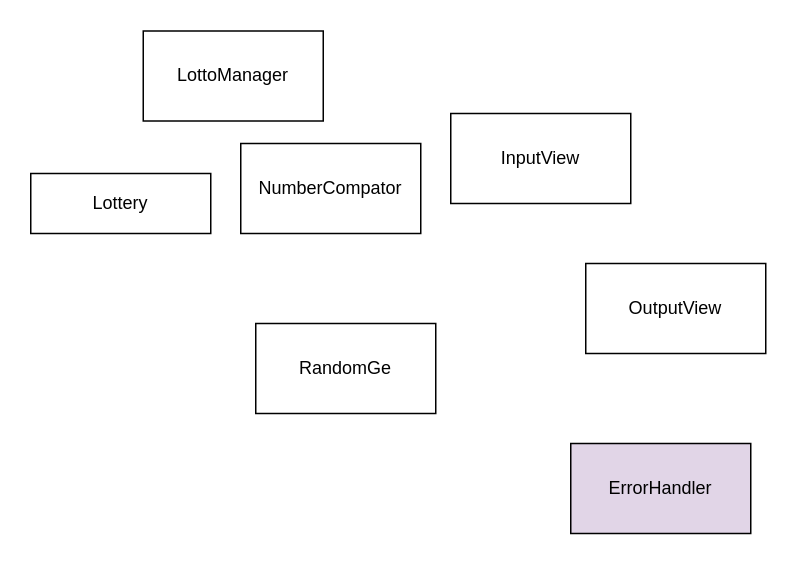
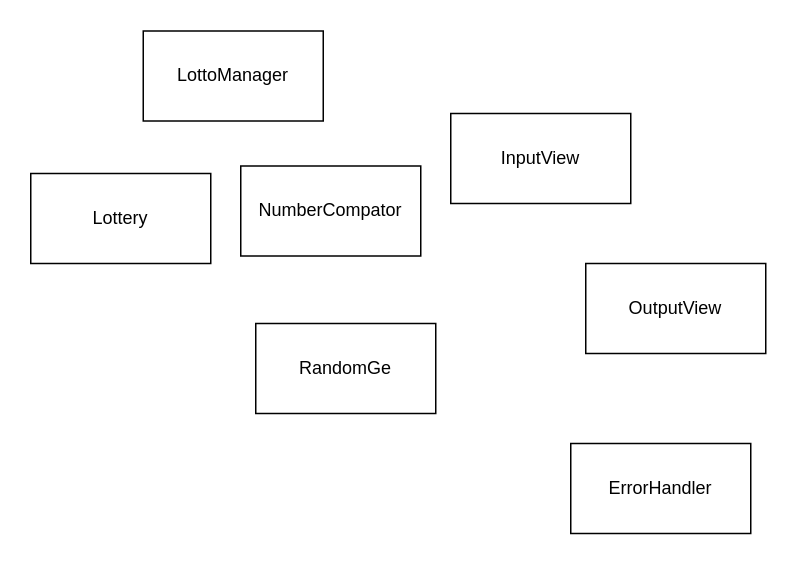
(331, 188) -> (331, 211)
(121, 203) -> (121, 218)
(661, 488) -> (661, 488)
